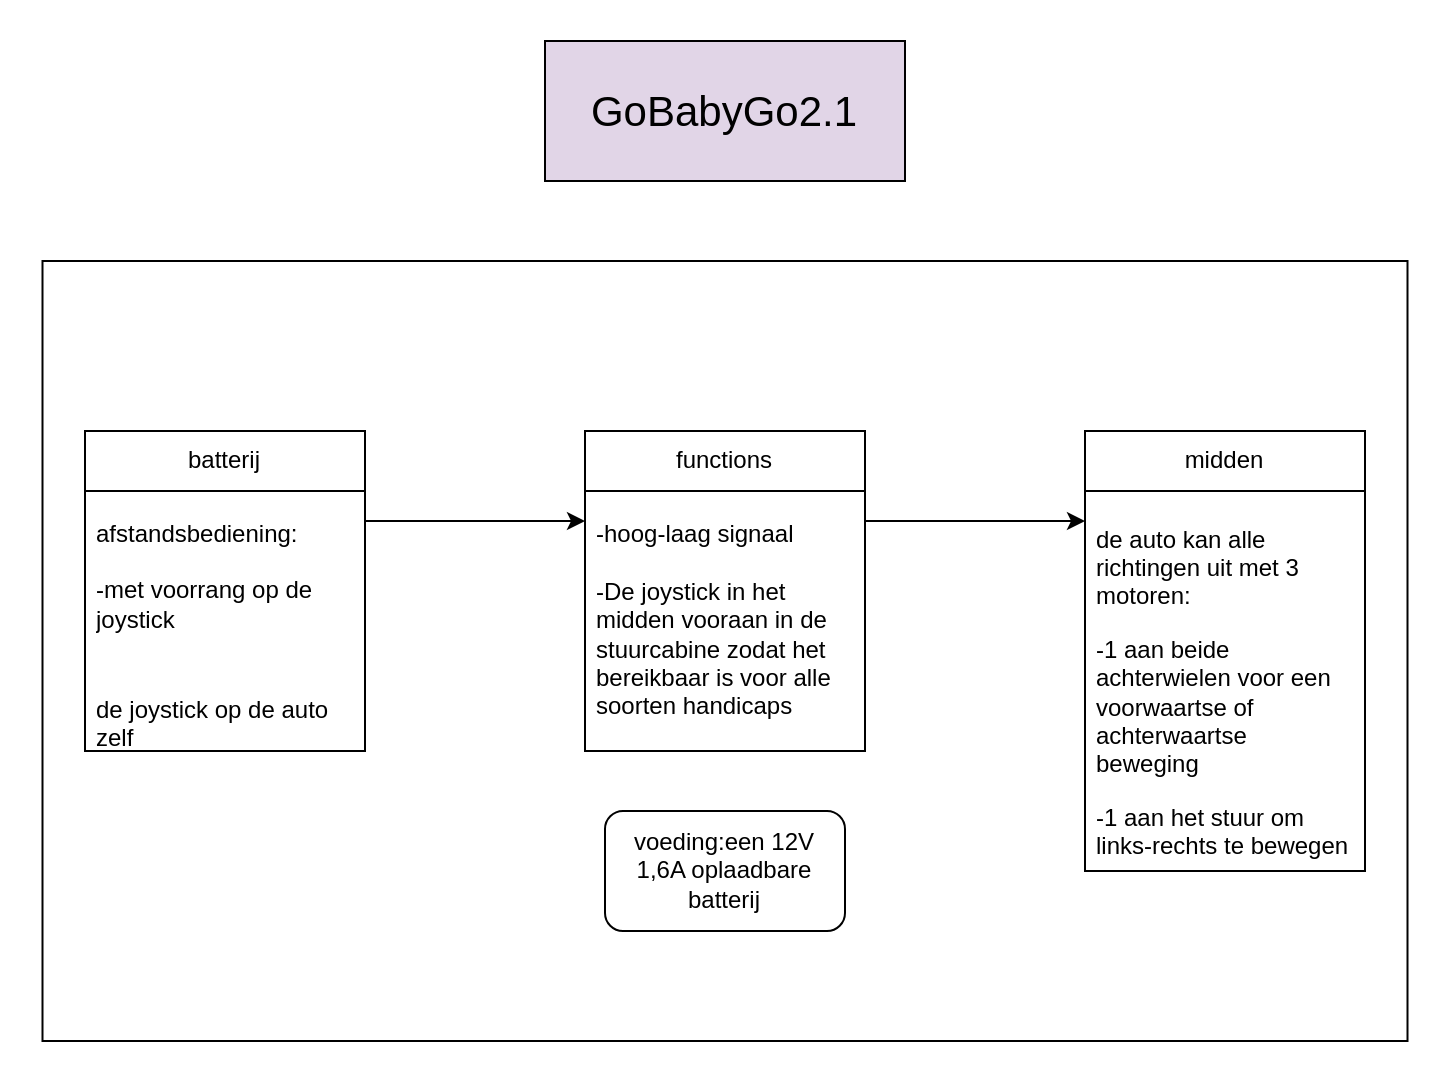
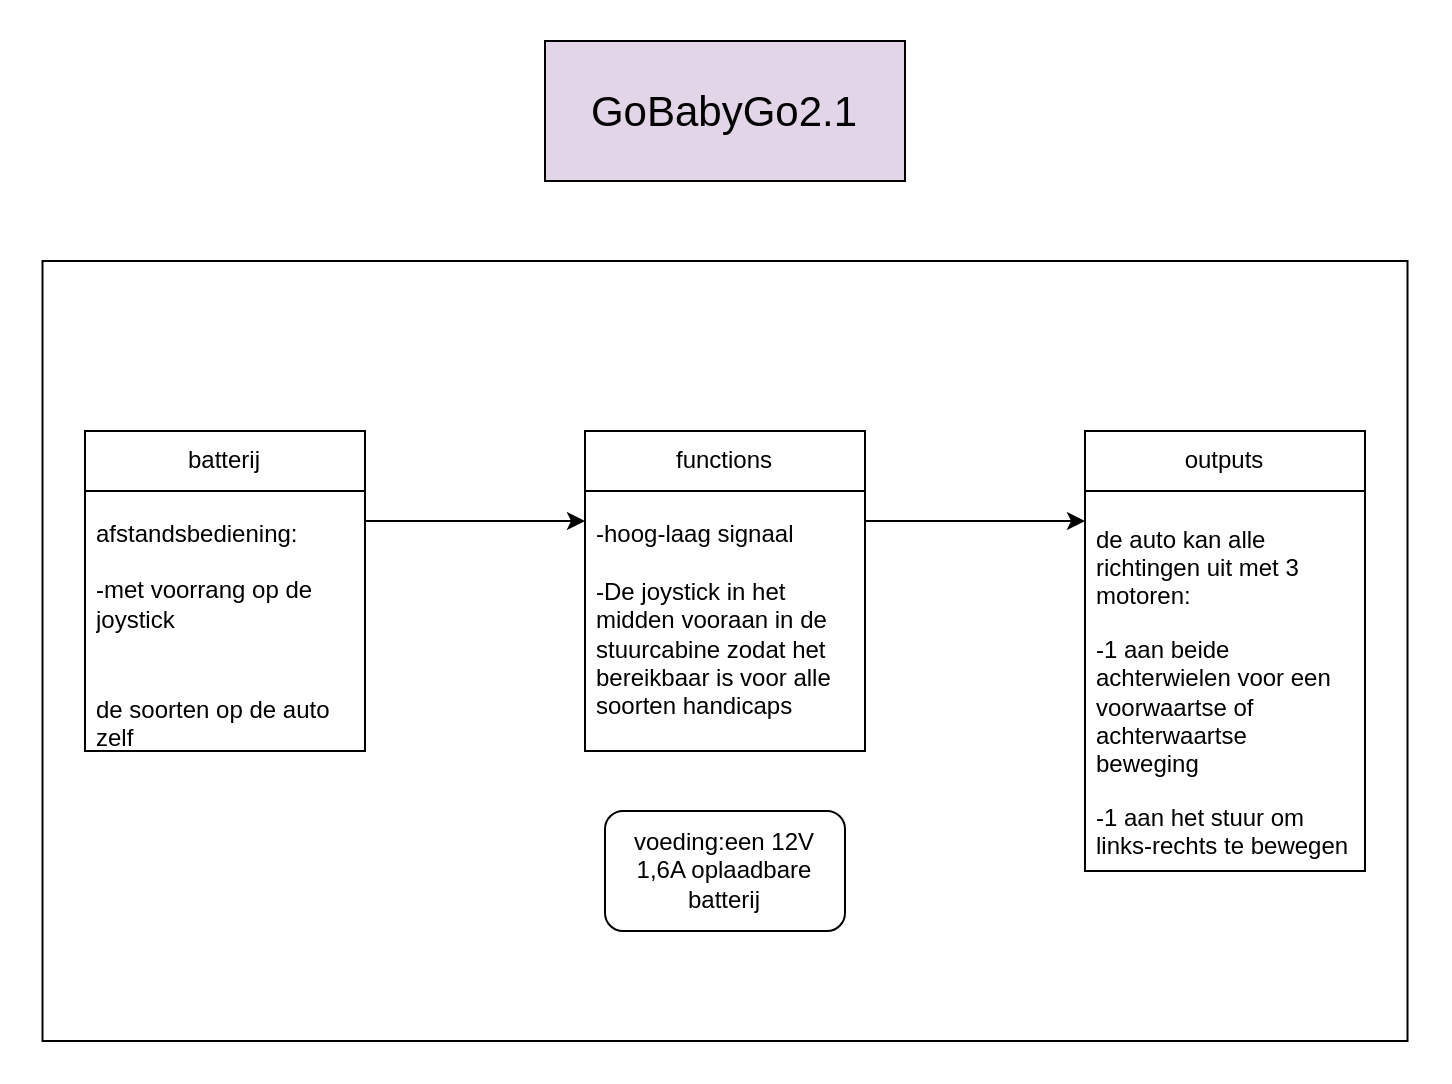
(1225, 461) -> (1225, 461)
(227, 721) -> (227, 721)
